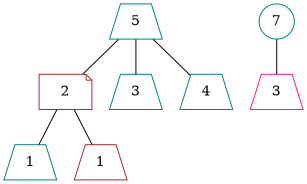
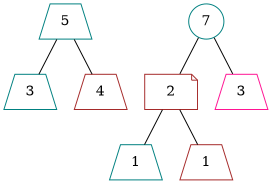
(101, 57) -> (189, 56)
(206, 92) -> (101, 92)
